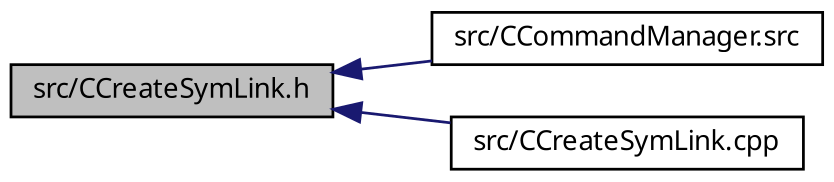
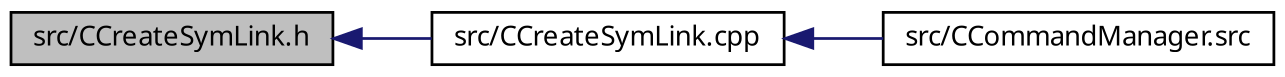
(397, 65) -> (848, 39)
